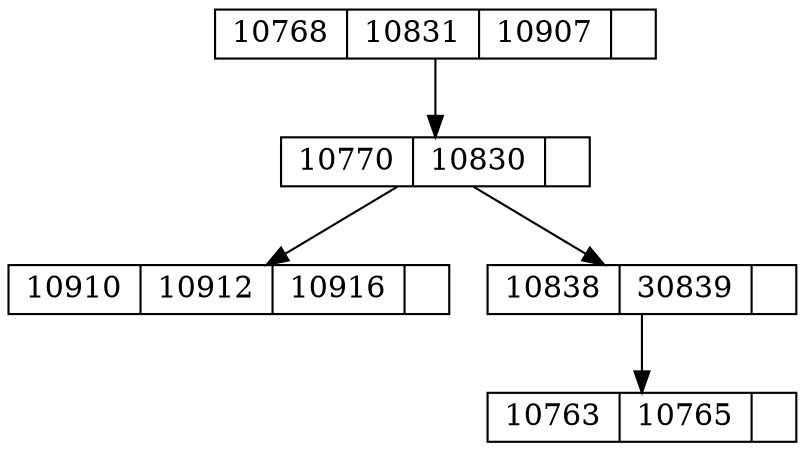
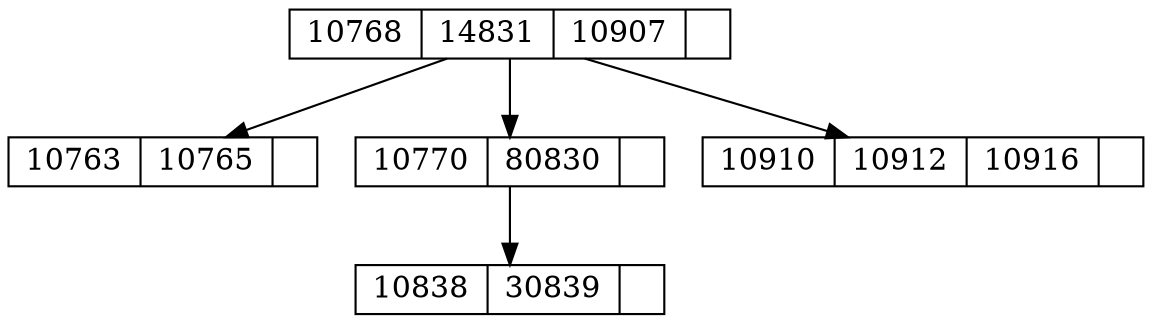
(413, 33) -> (488, 33)
(479, 161) -> (554, 161)
(341, 220) -> (706, 95)
(642, 343) -> (347, 94)
